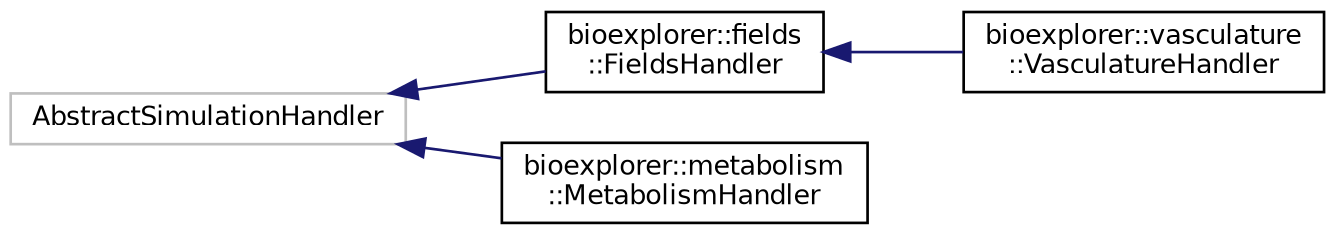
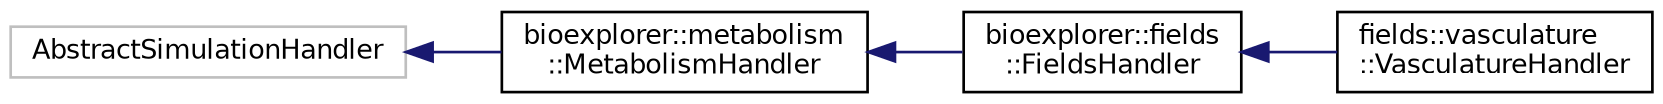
(1144, 52) -> (1495, 52)
(481, 80) -> (929, 52)
